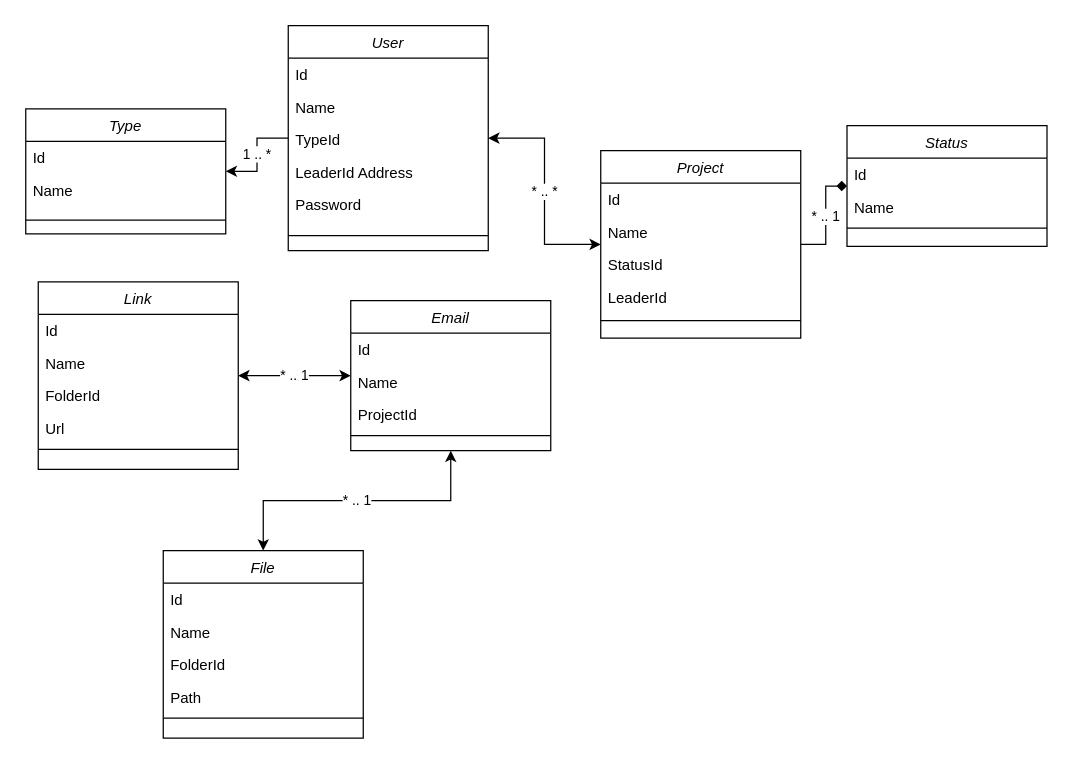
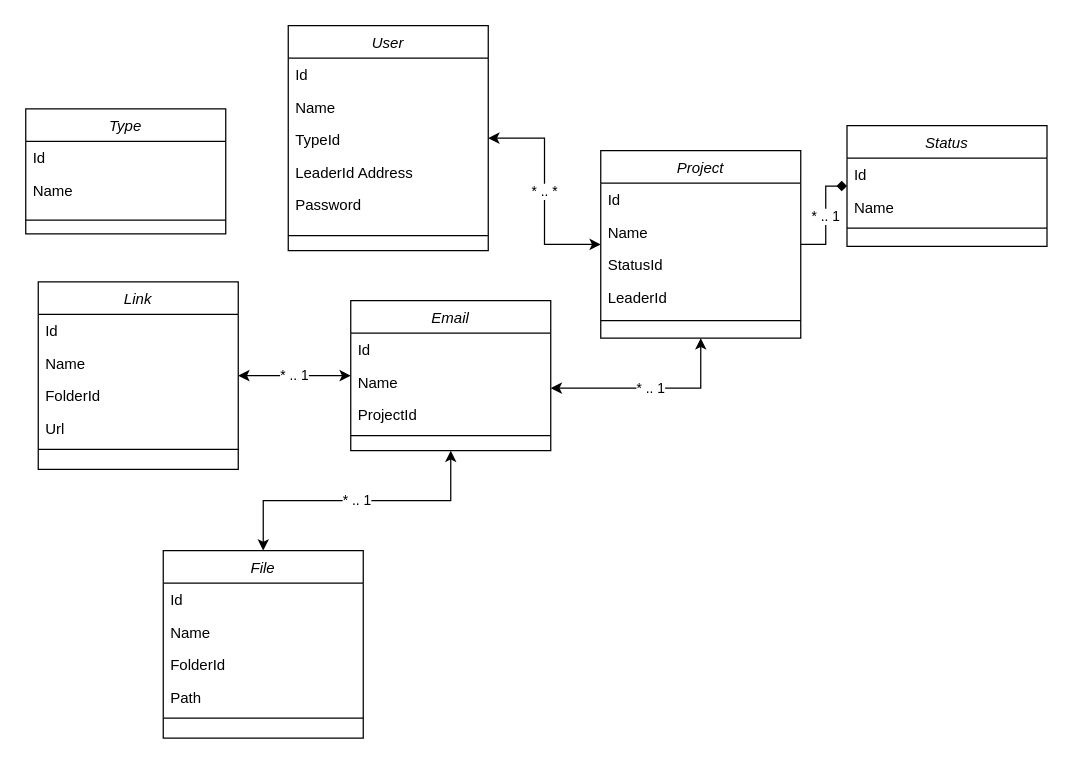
(267, 138) -> none
none -> (701, 388)
